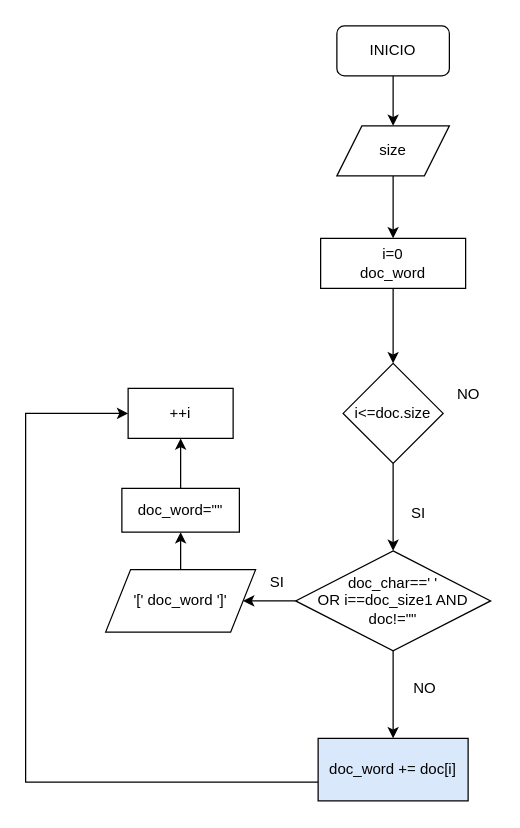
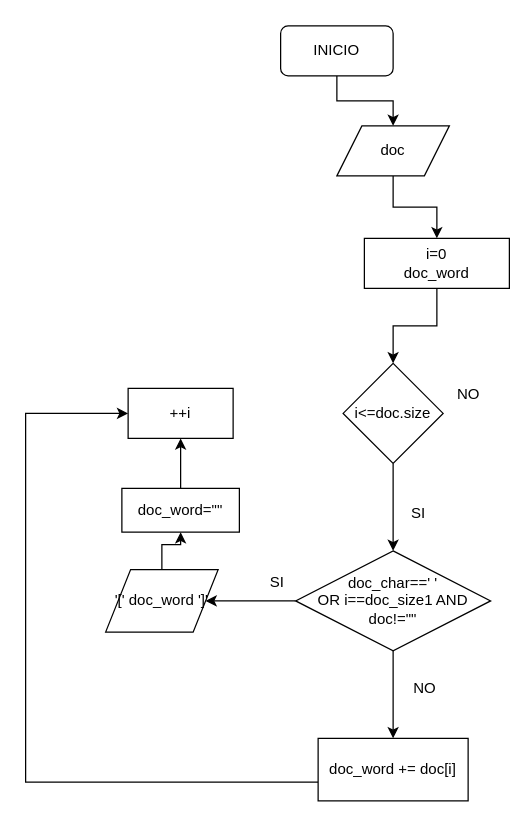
(393, 51) -> (337, 51)
(393, 151) -> (393, 151)
(393, 263) -> (437, 263)
(181, 601) -> (162, 601)
(393, 769) -> (393, 769)
